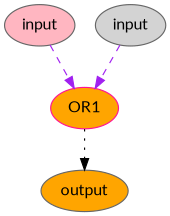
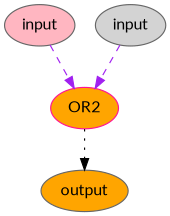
(85, 108) -> (85, 108)
